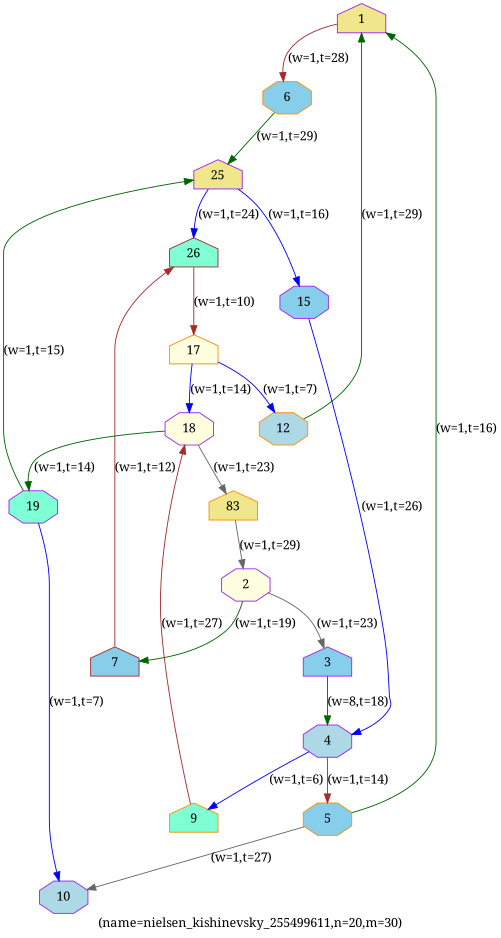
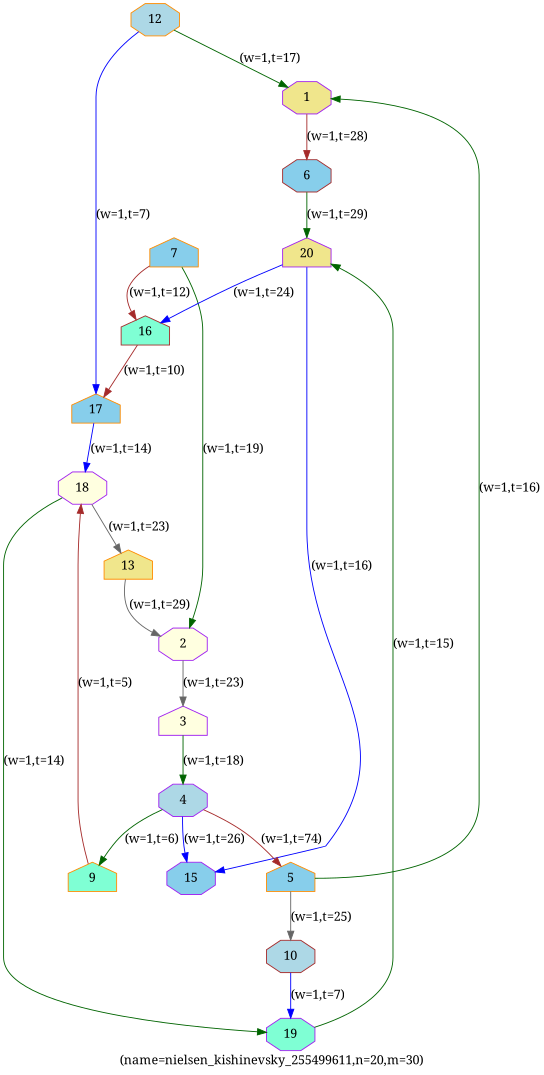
(362, 20) -> (307, 98)
(287, 98) -> (307, 176)
(218, 176) -> (307, 254)
(392, 215) -> (270, 59)
(194, 254) -> (145, 332)
(194, 351) -> (96, 410)
(247, 380) -> (96, 200)
(233, 507) -> (128, 566)
(364, 530) -> (183, 835)
(192, 624) -> (105, 683)
(205, 644) -> (203, 442)
(115, 663) -> (174, 254)
(327, 663) -> (183, 722)
(49, 697) -> (291, 991)
(358, 702) -> (214, 761)
(262, 778) -> (129, 829)
(358, 780) -> (292, 839)
(327, 819) -> (291, 878)
(241, 858) -> (321, 917)
(64, 897) -> (291, 956)
